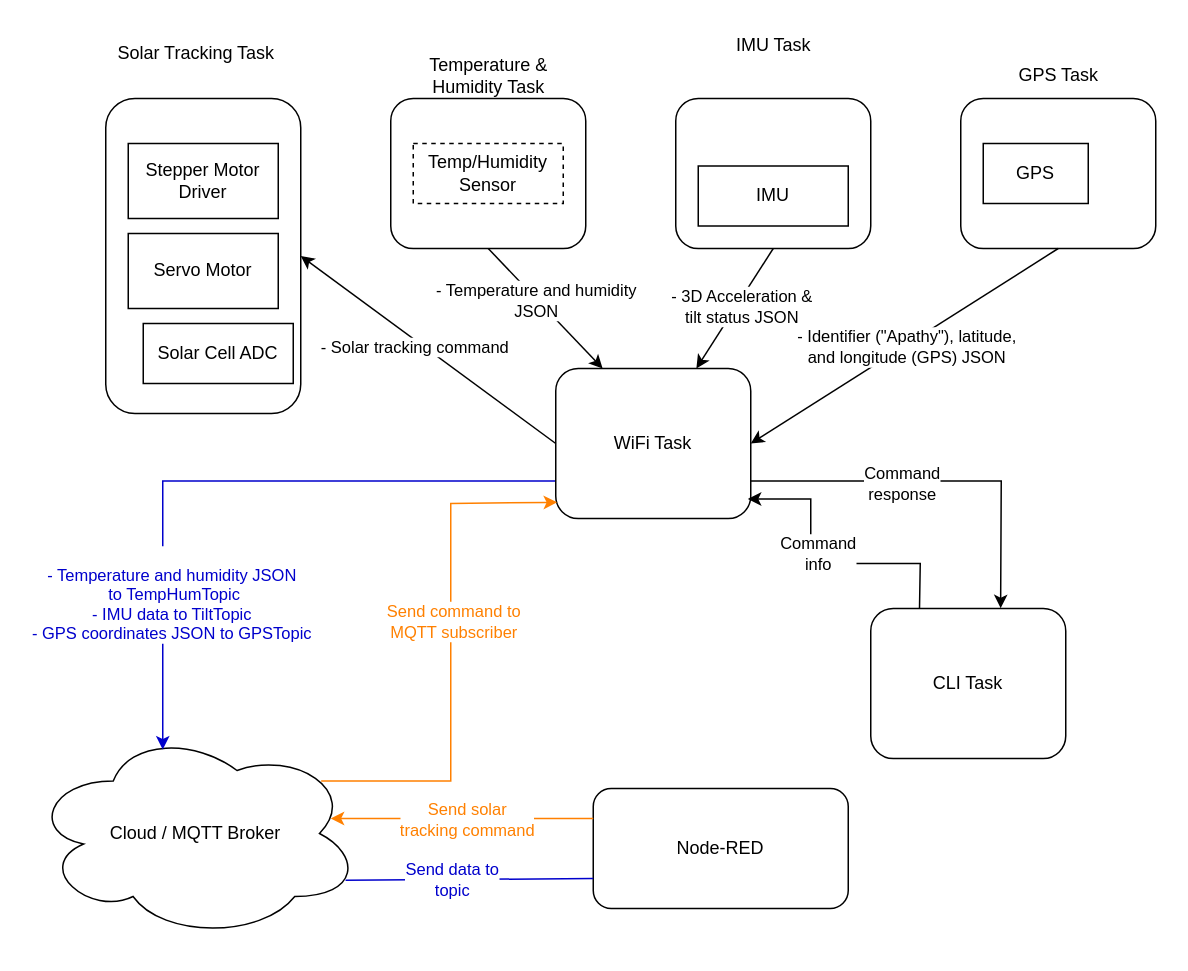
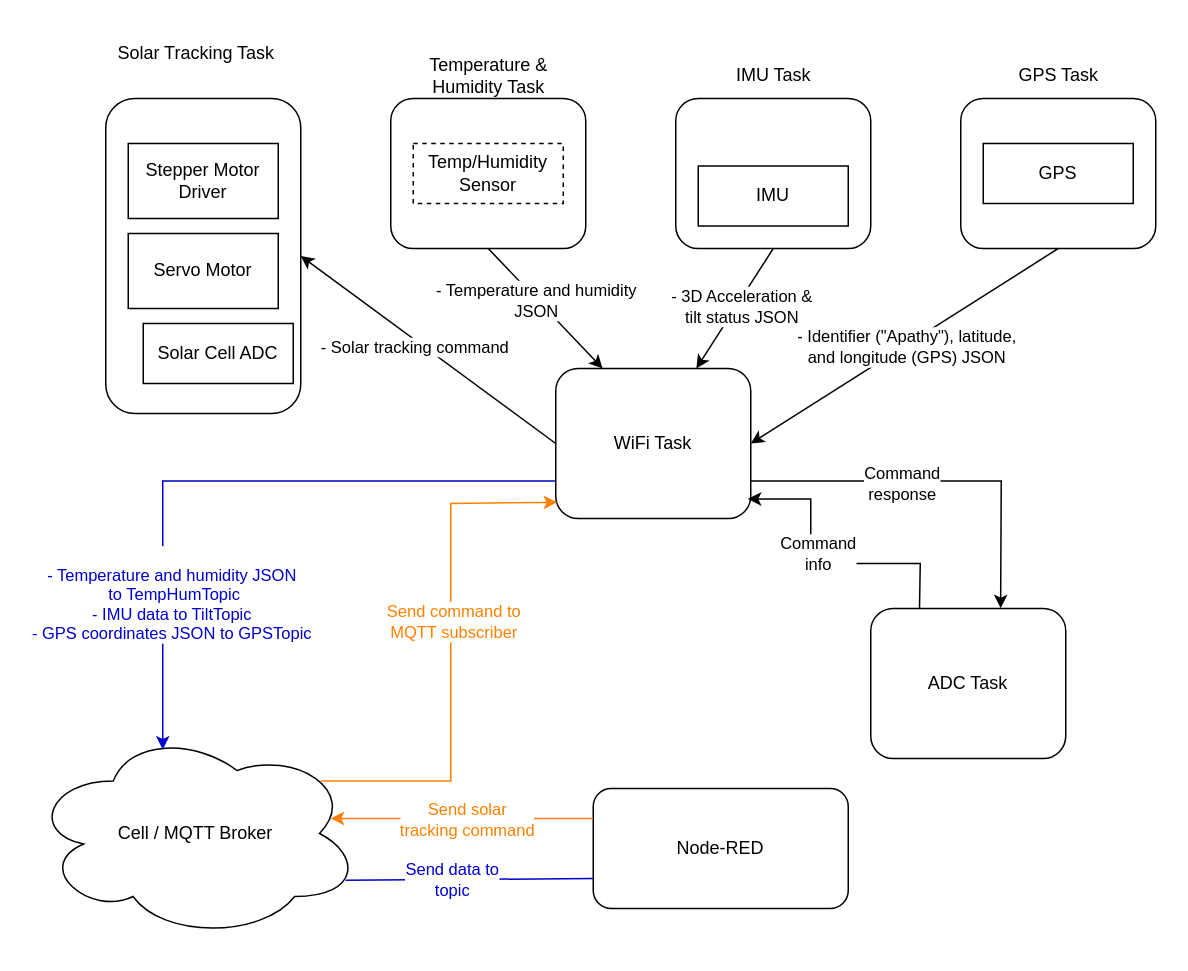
(773, 46) -> (773, 76)
(1036, 173) -> (1058, 173)
(968, 683) -> (968, 683)
(196, 833) -> (196, 833)
